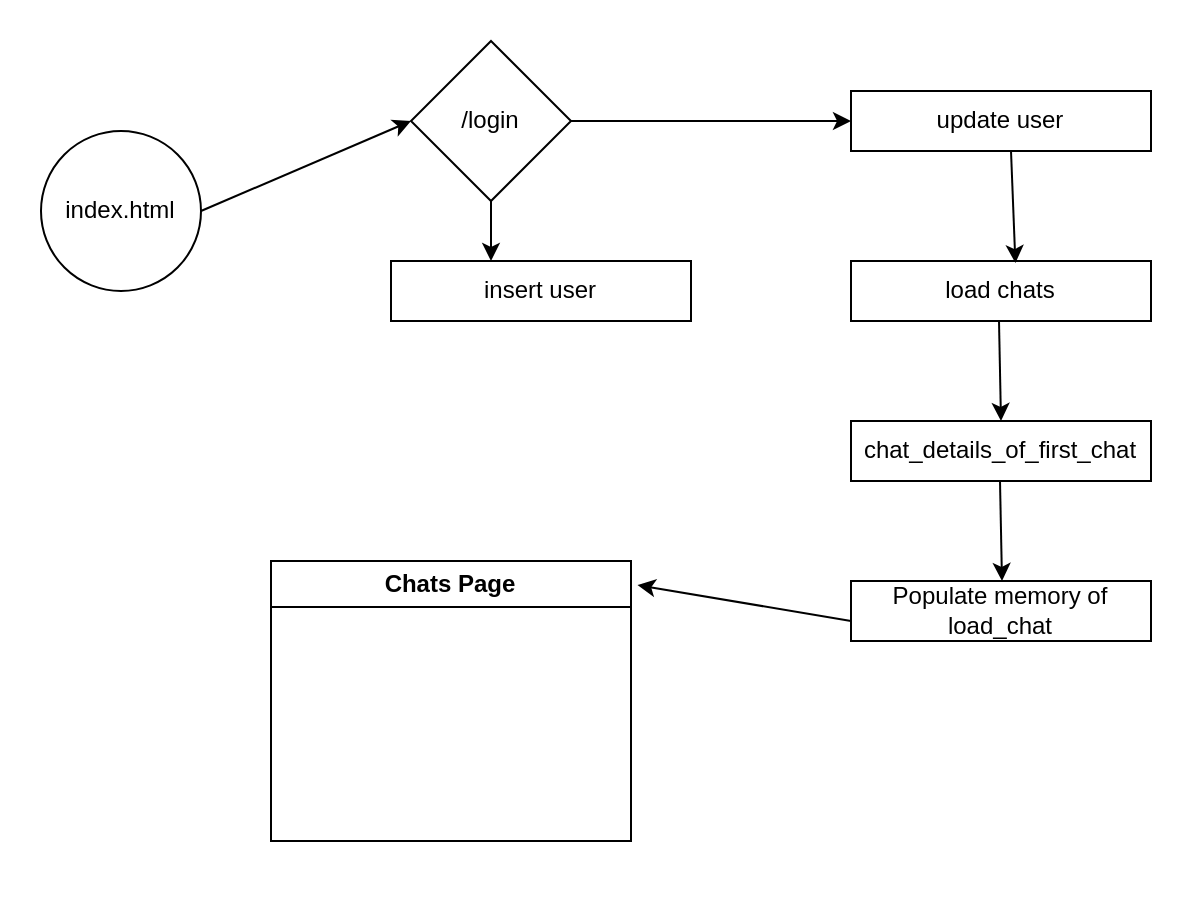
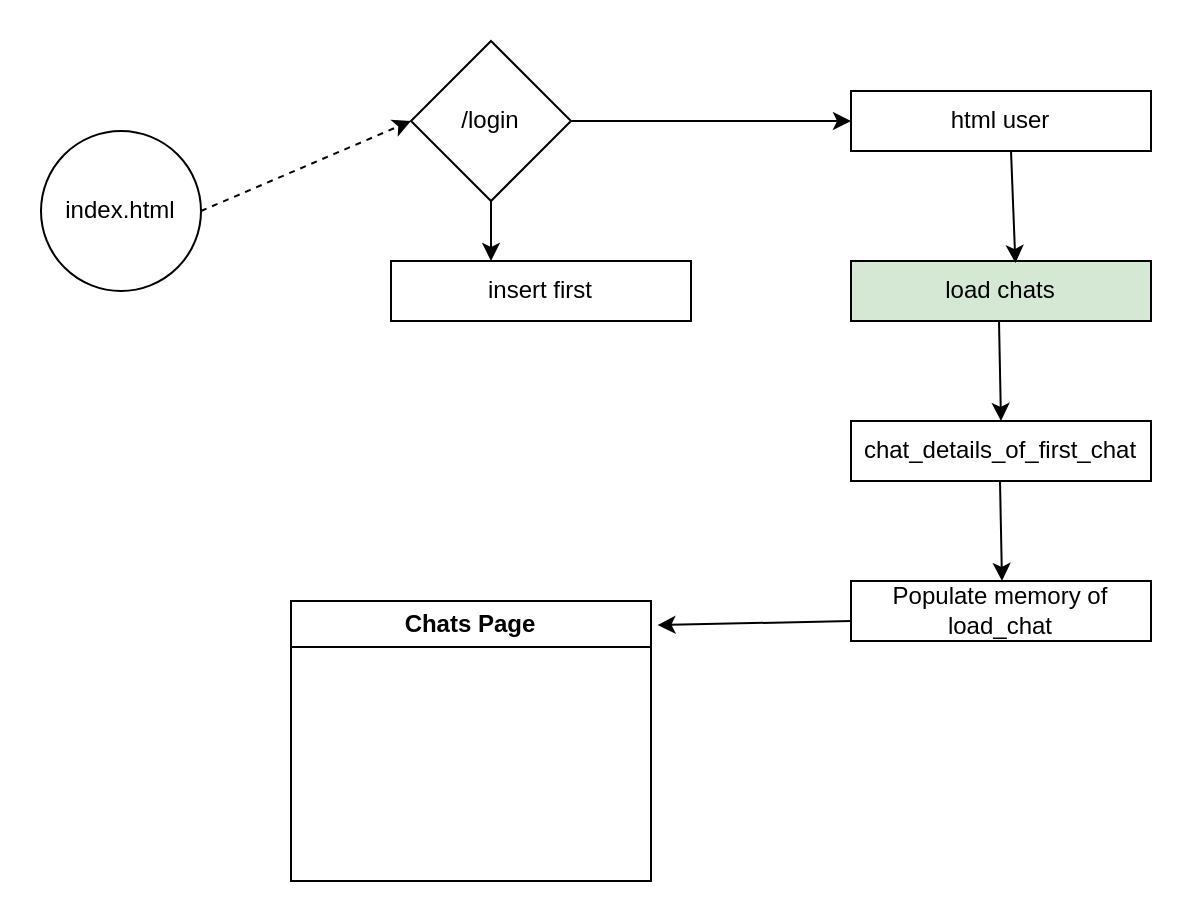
(1001, 121) -> (1001, 121)
(301, 168) -> (301, 168)
(541, 291) -> (541, 291)
(1001, 291) -> (1001, 291)
(451, 701) -> (471, 741)
